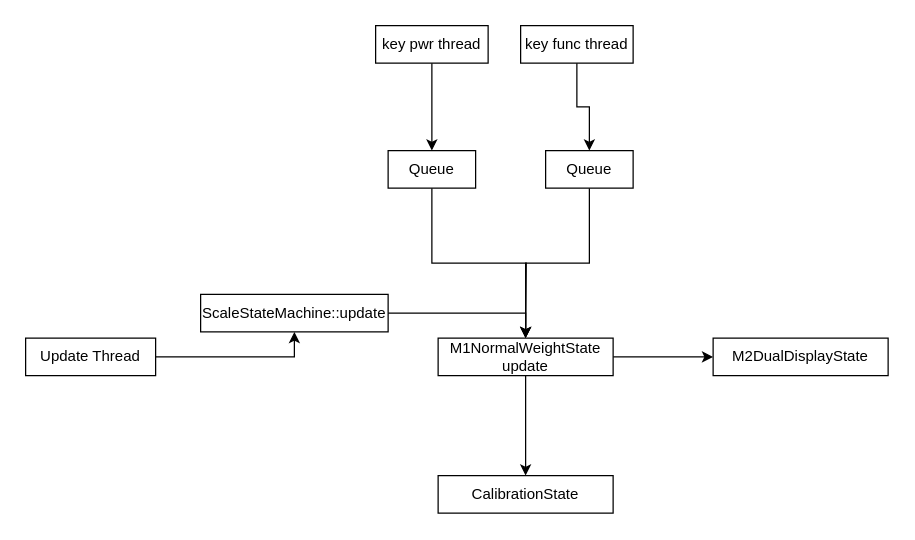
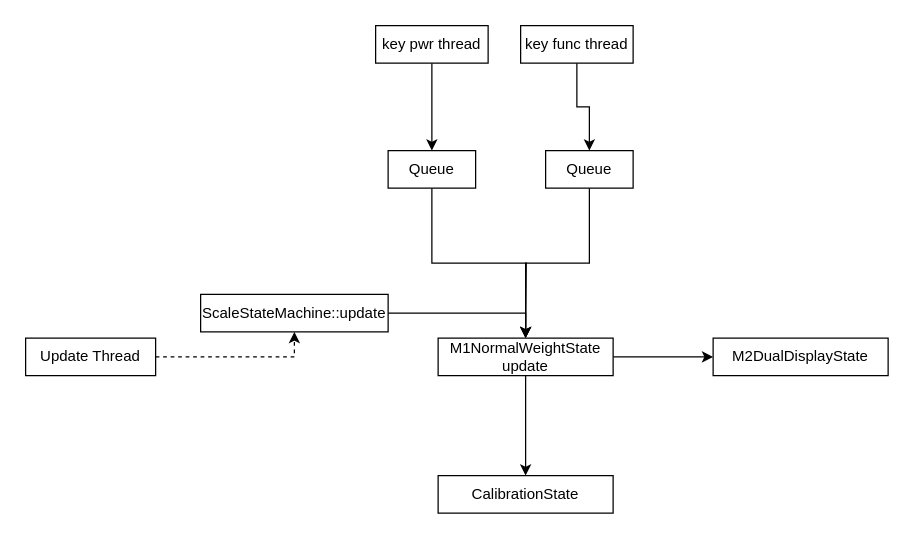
(234, 357) -> (234, 357)
